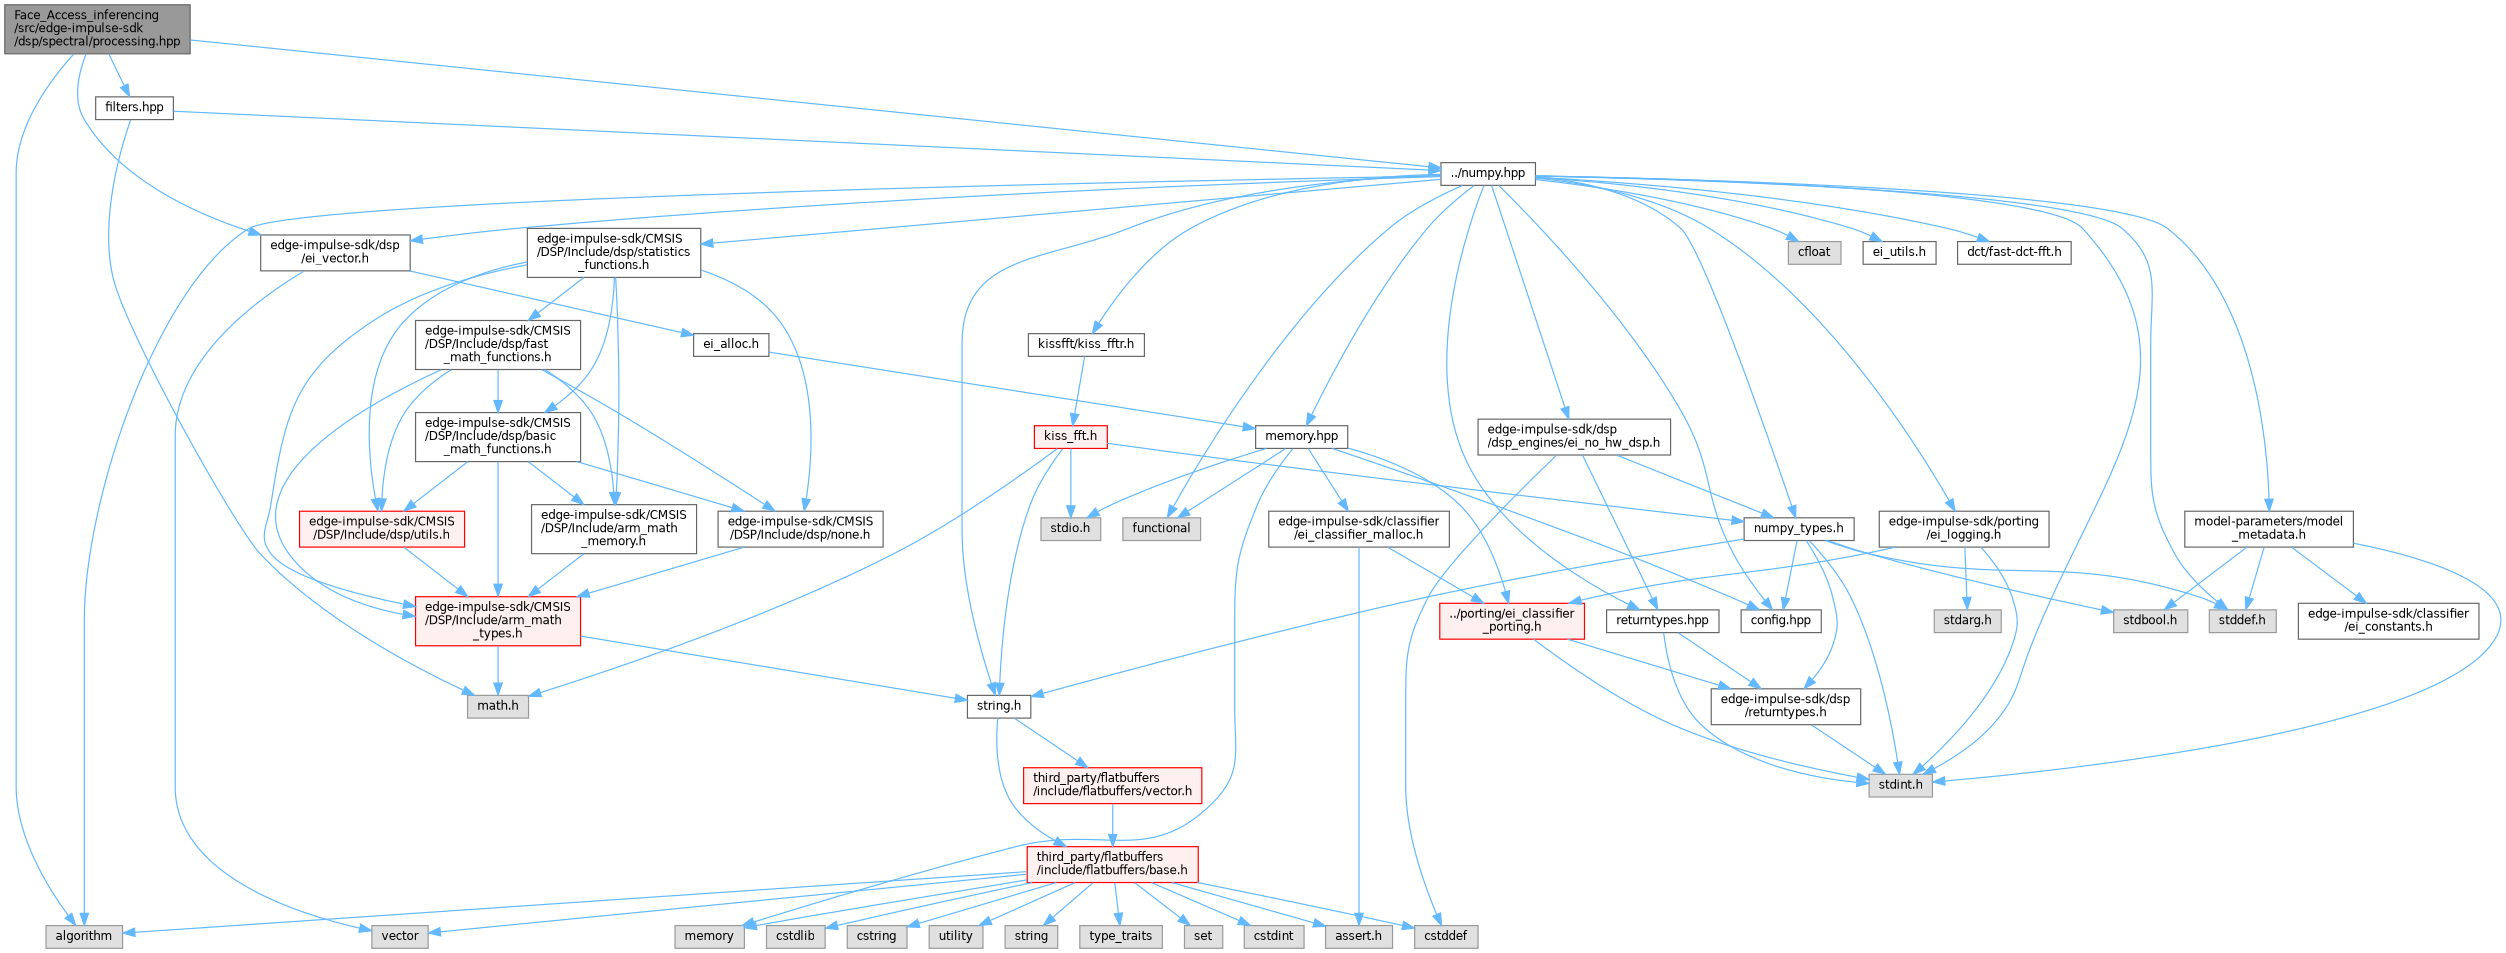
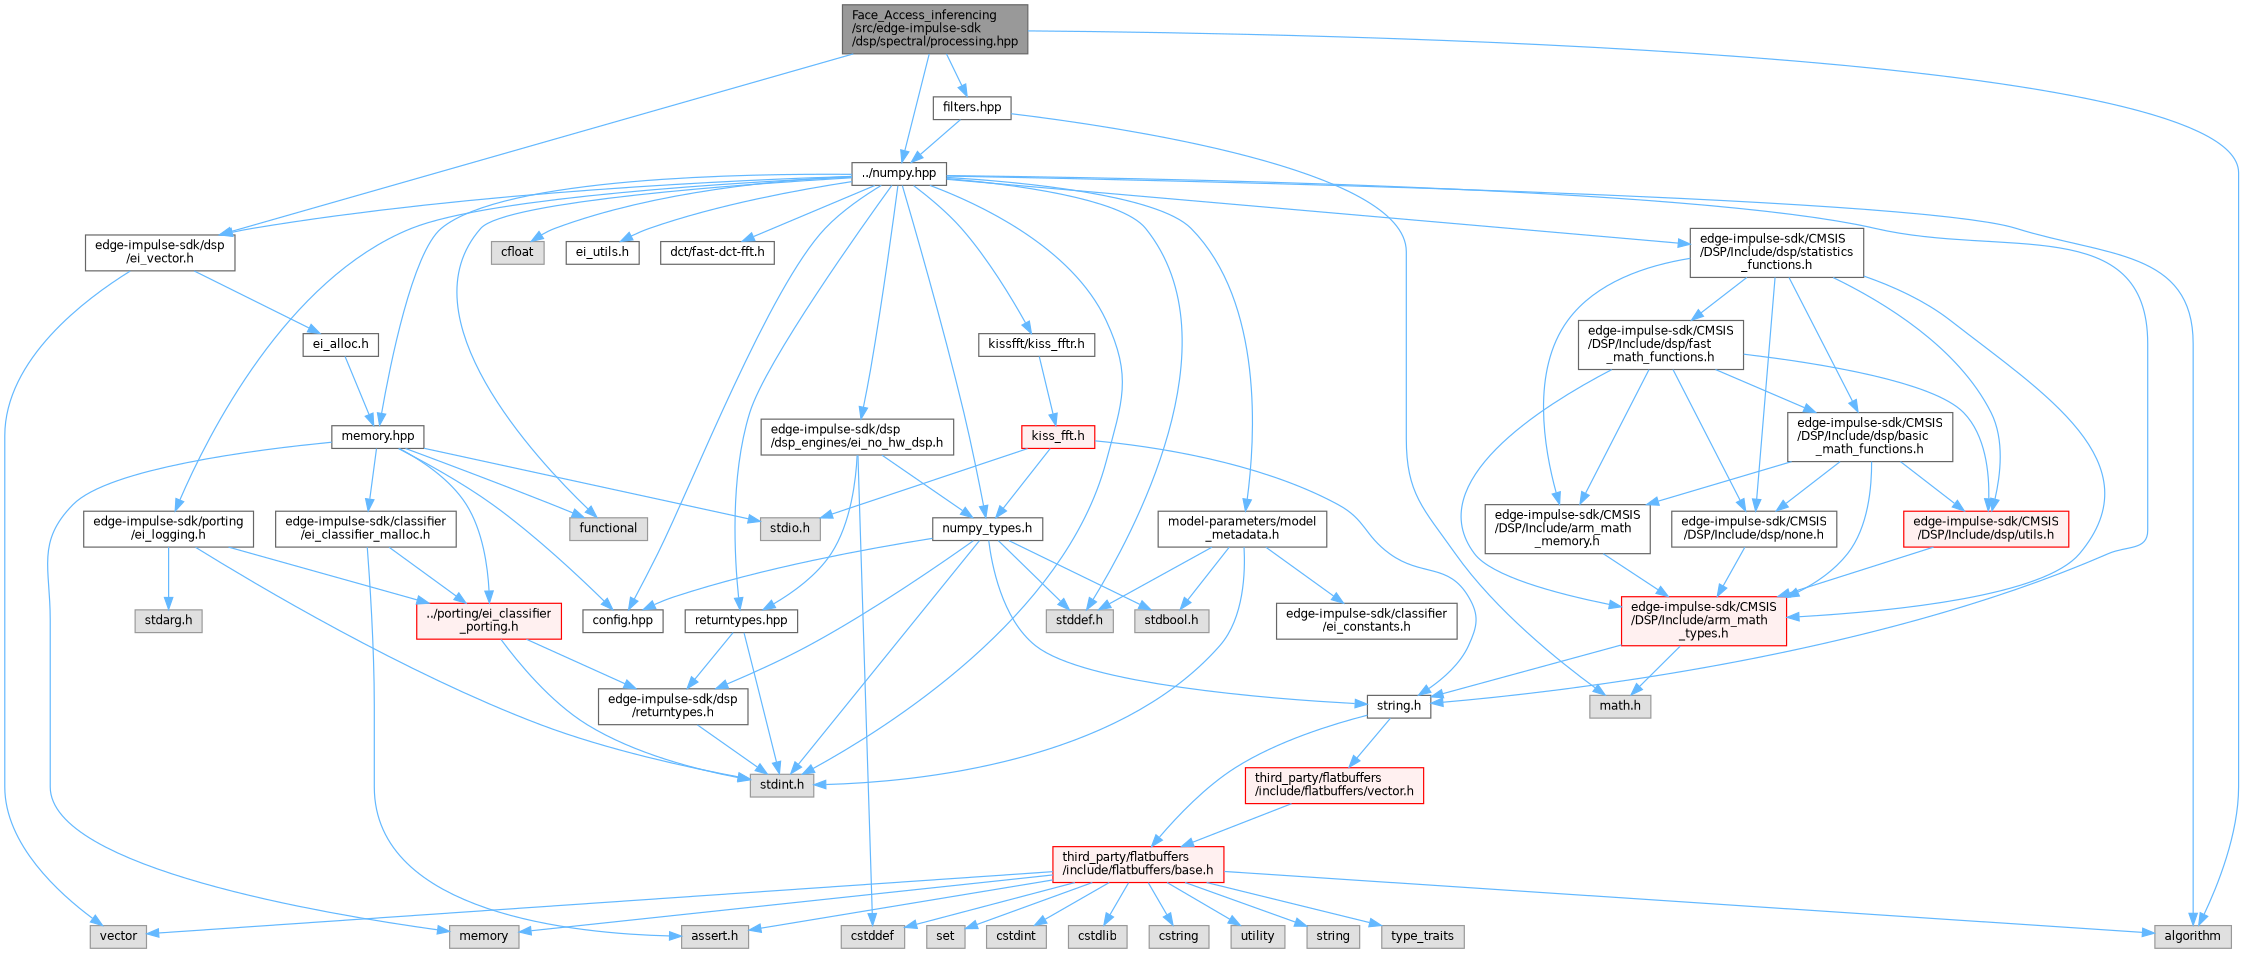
(810, 593) -> none
